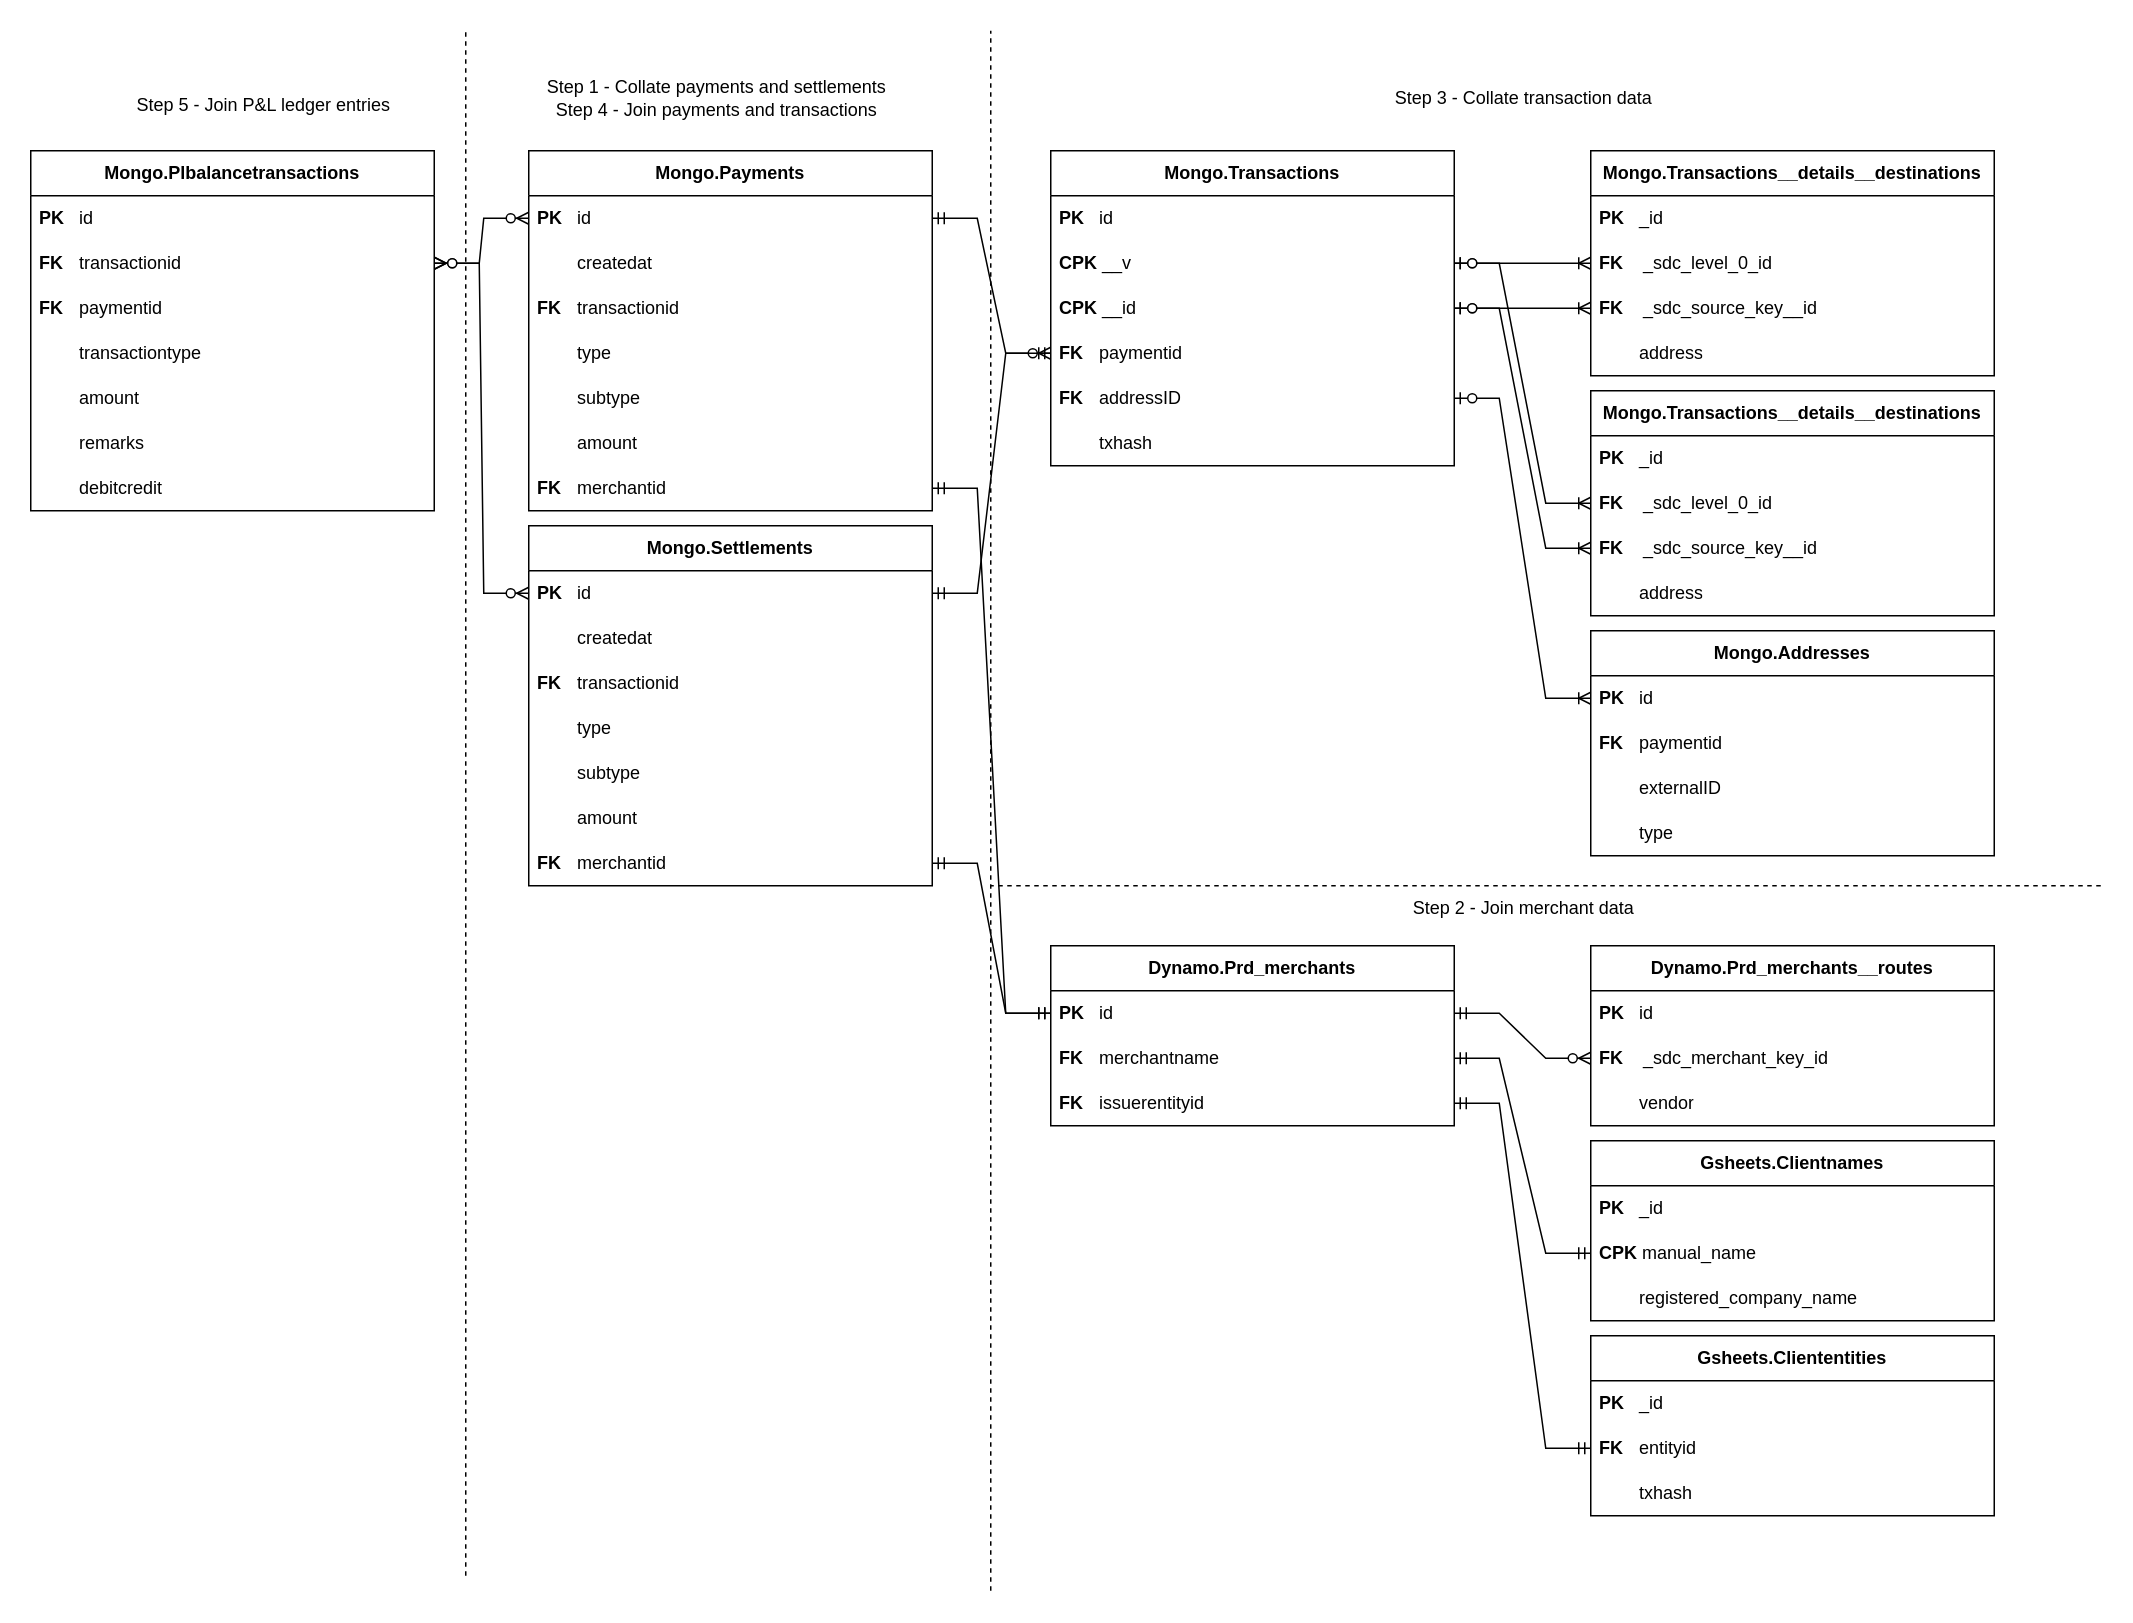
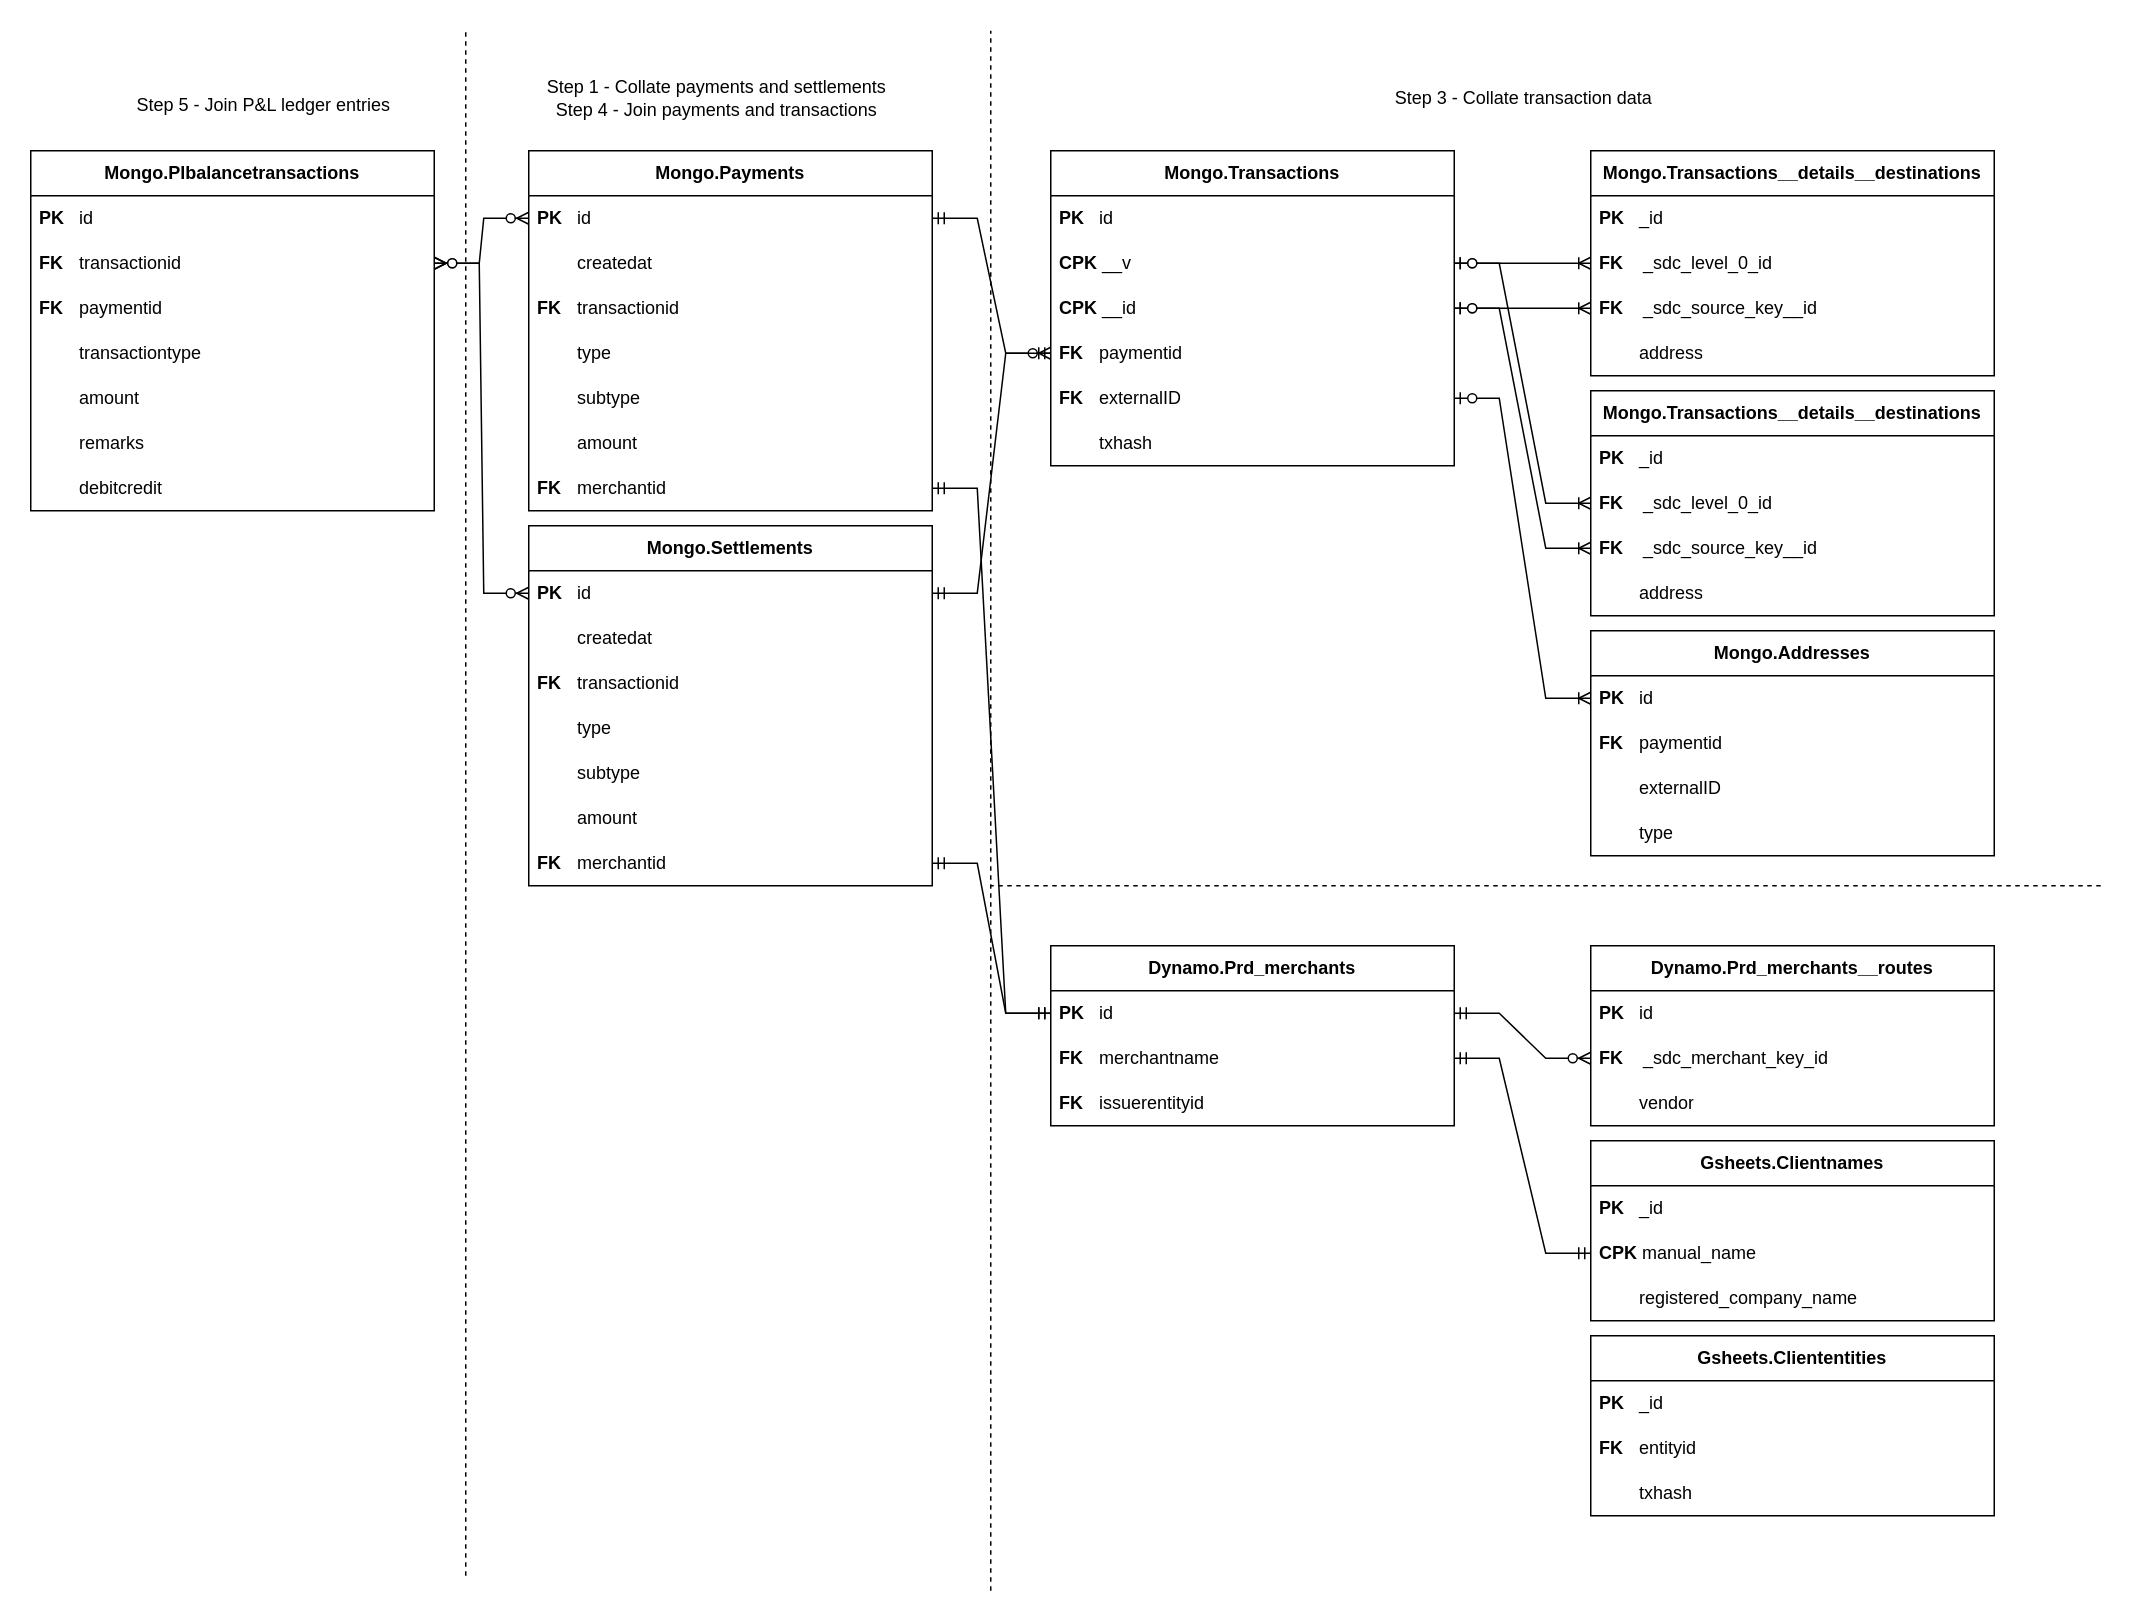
(1120, 398) -> (1123, 398)
(1523, 908) -> none
(1522, 1275) -> none
